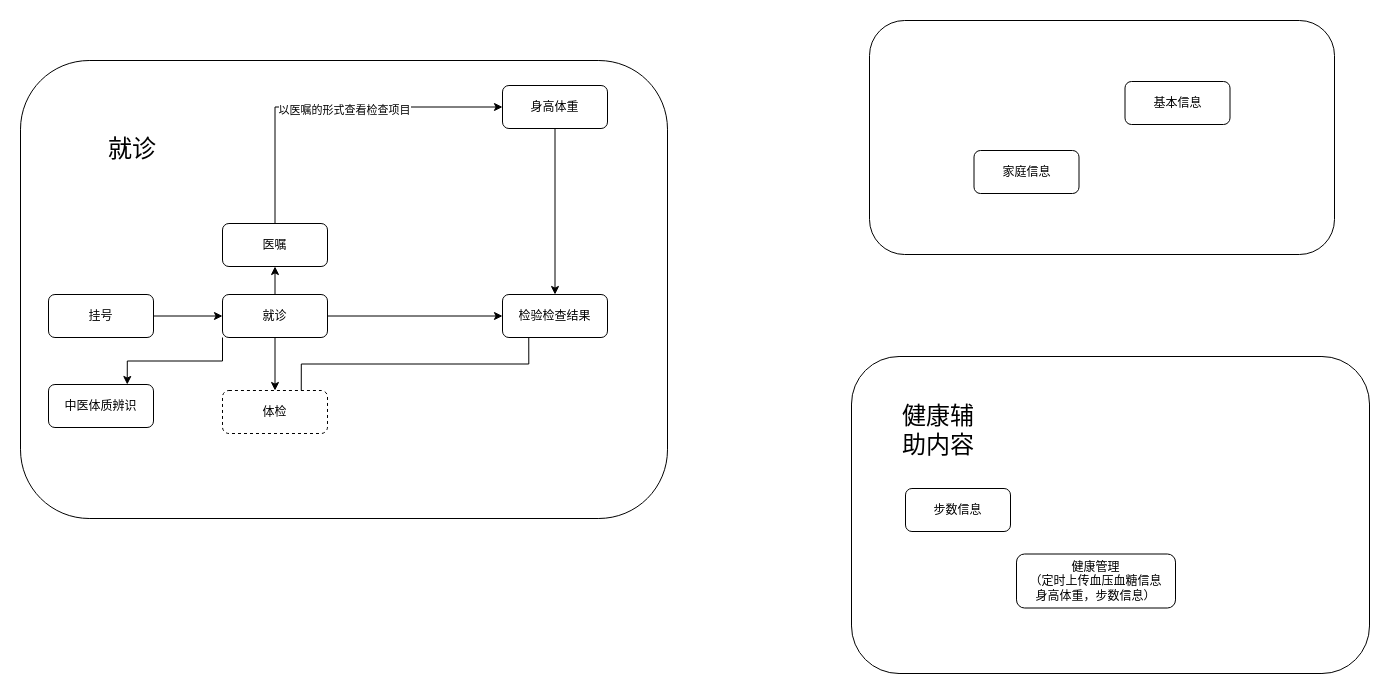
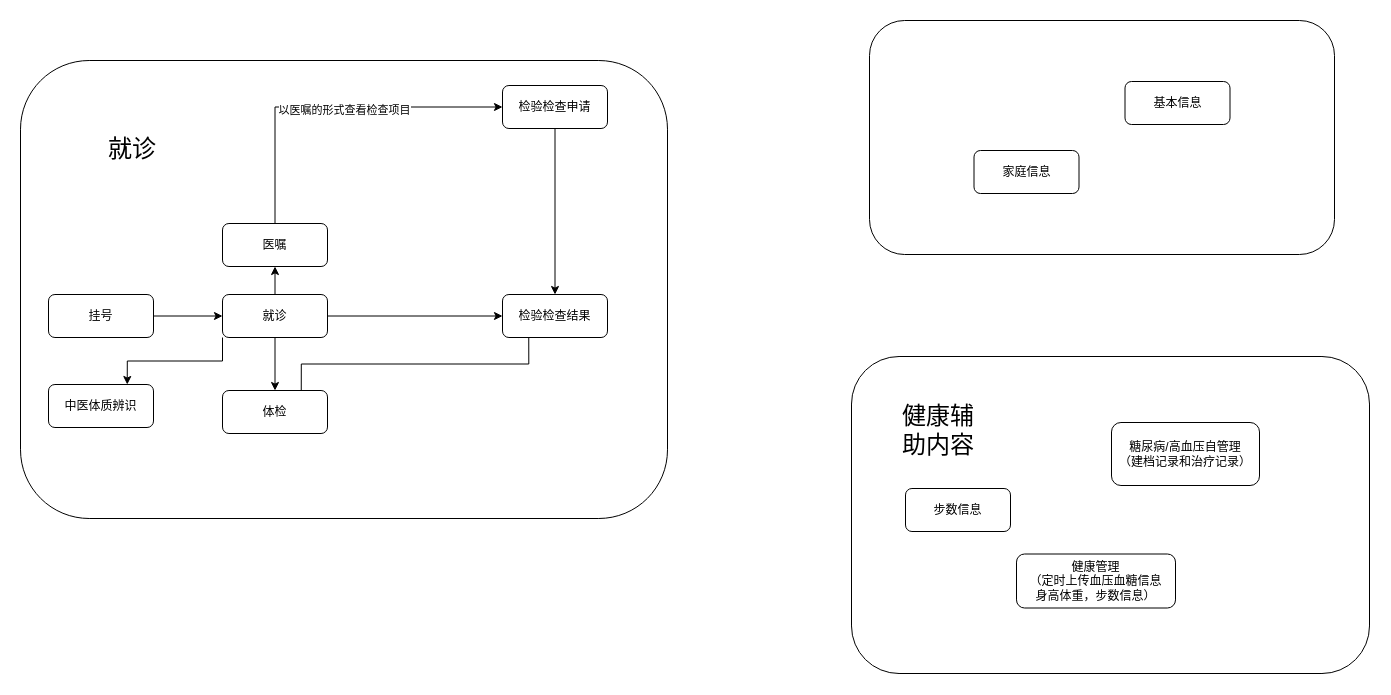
(555, 108) -> (555, 108)
(275, 412) -> (275, 412)
none -> (1186, 454)
